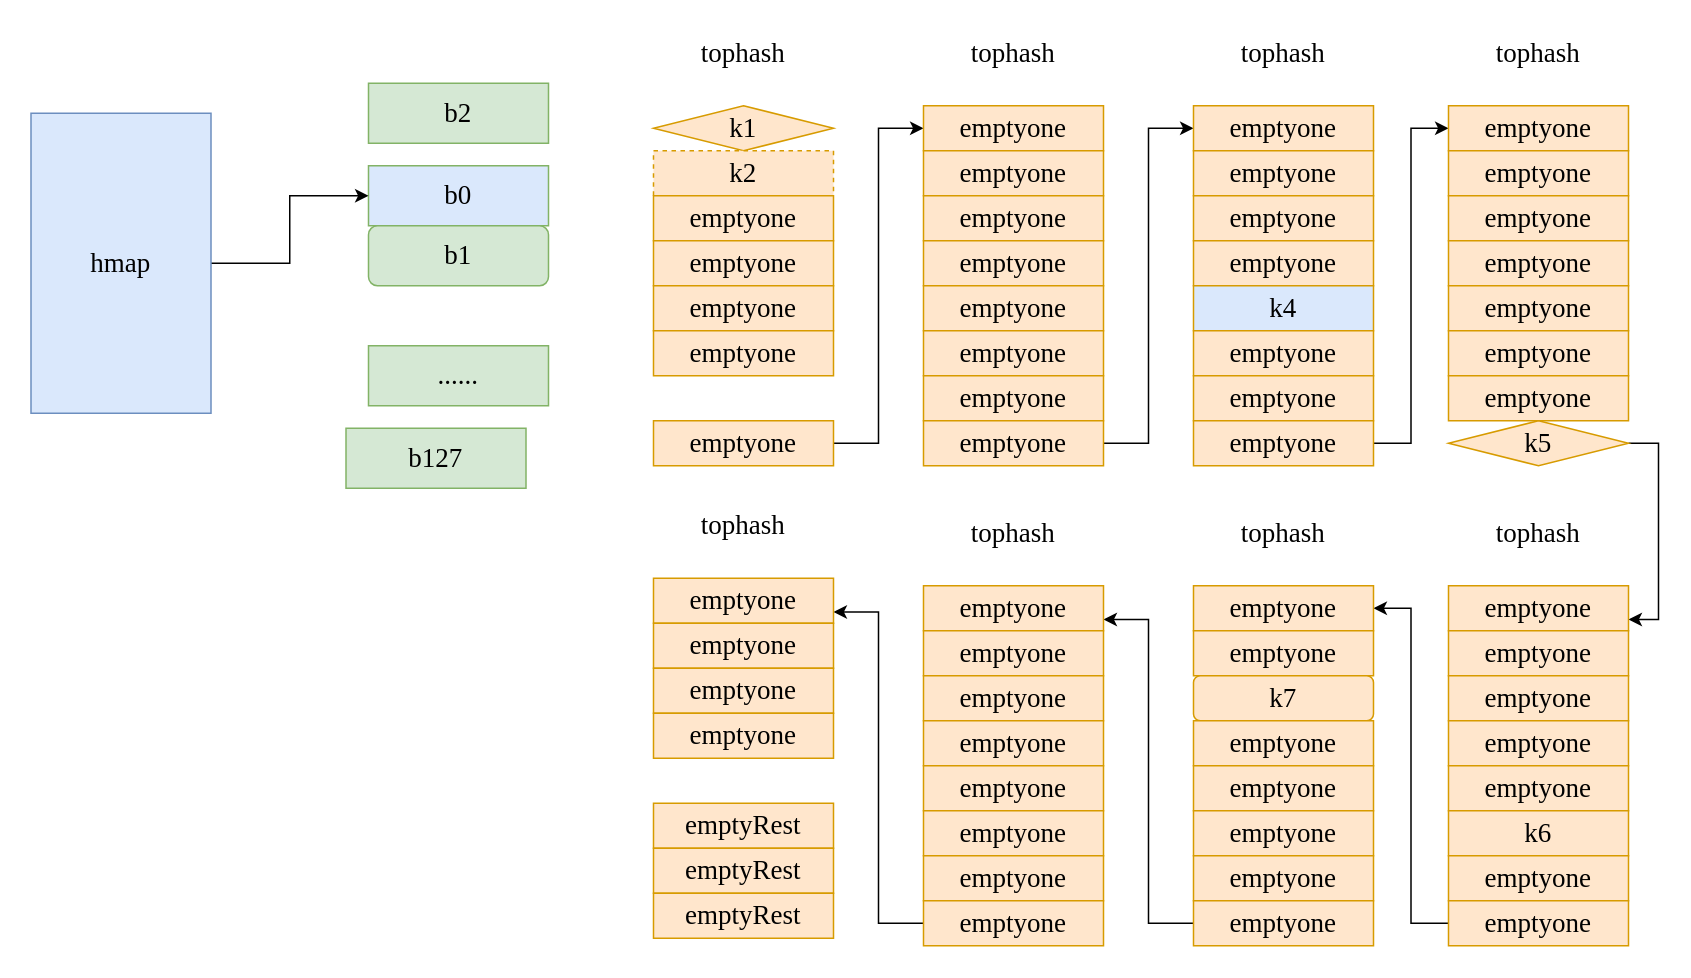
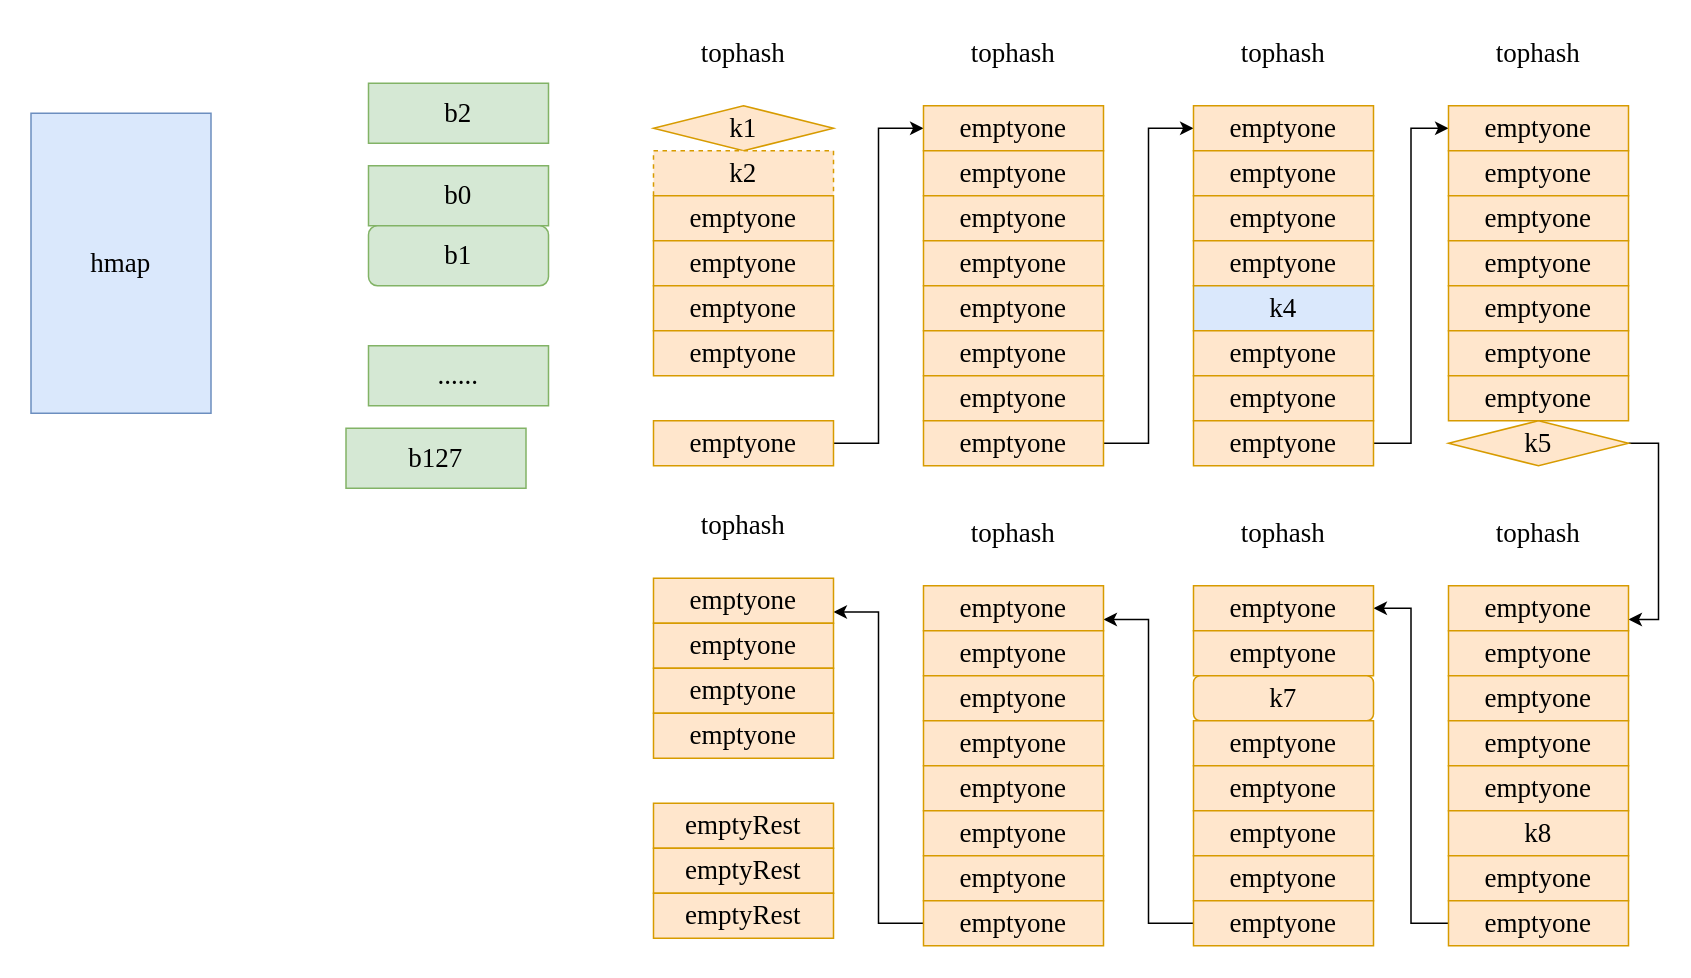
(458, 196) -> (458, 196)
(290, 234) -> none
(1538, 833) -> (1538, 833)
